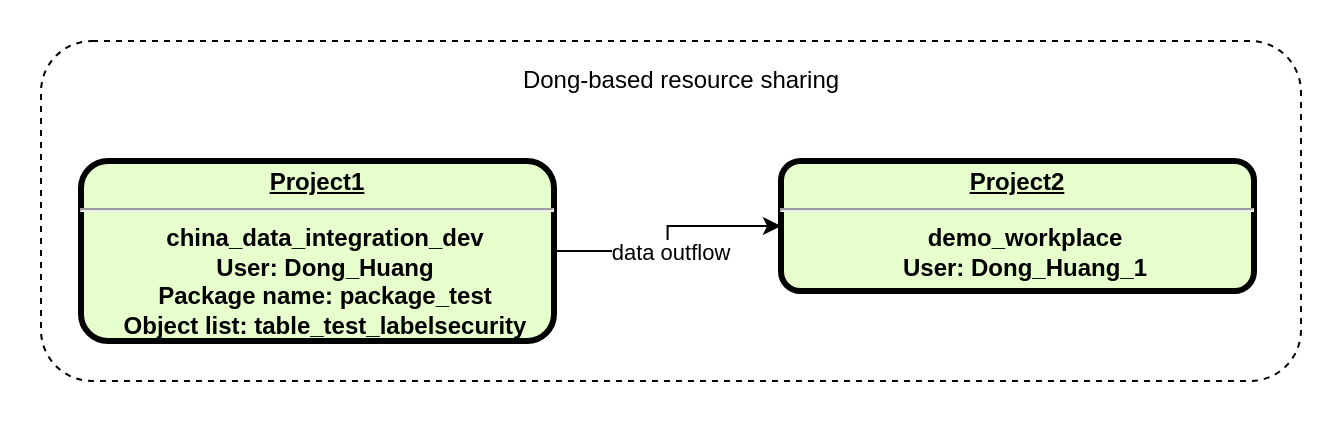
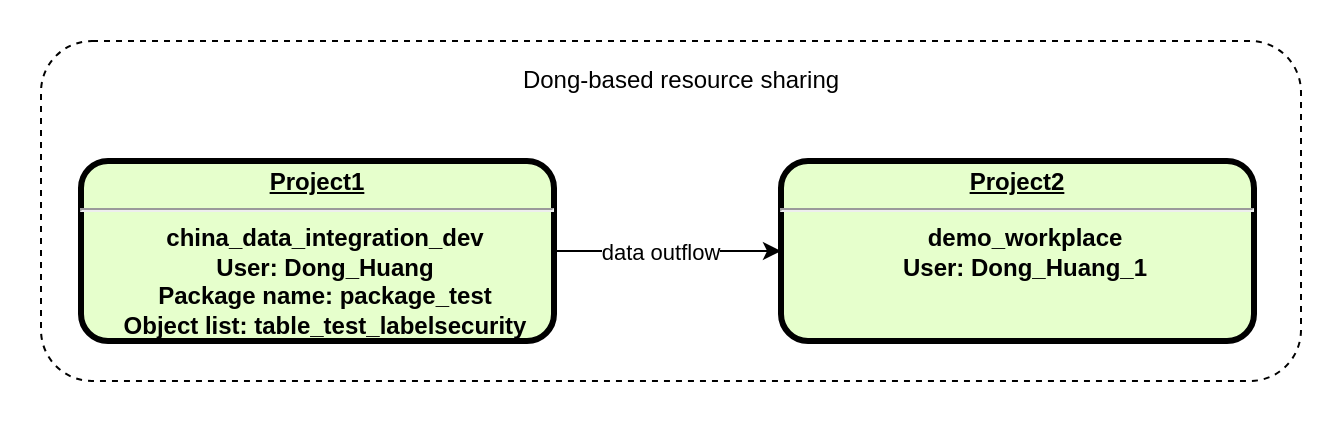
(1018, 226) -> (1018, 251)
